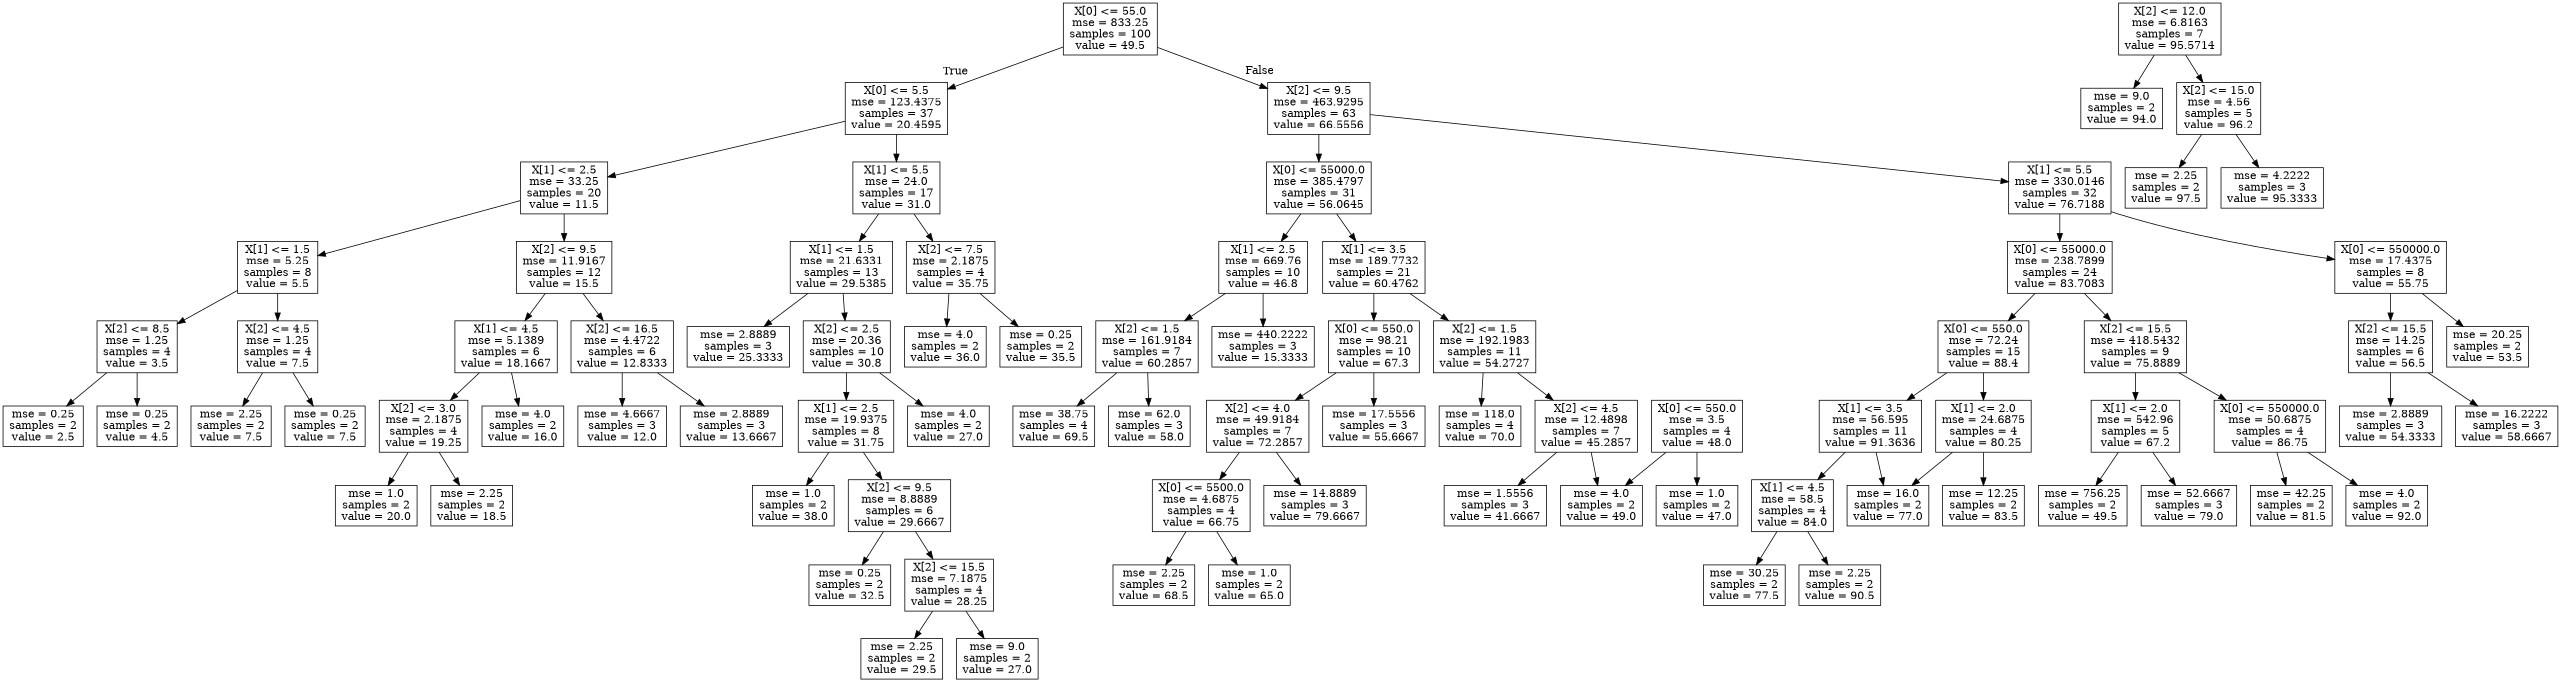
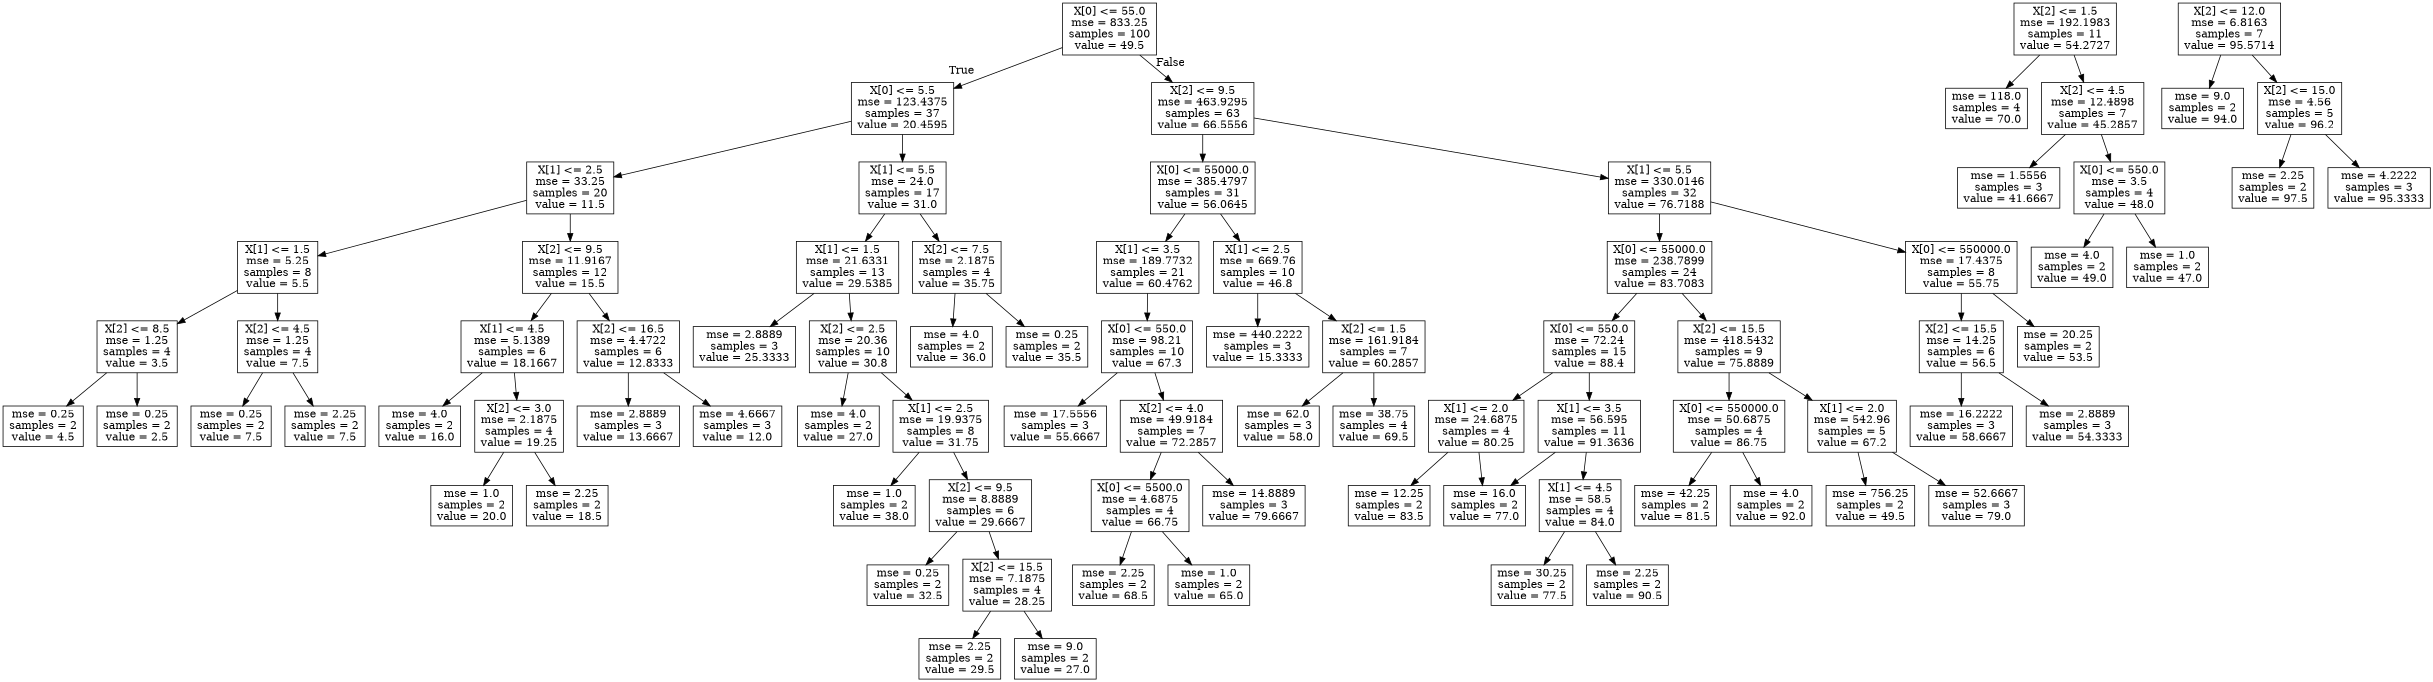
(1426, 305) -> none
(1594, 465) -> (2105, 144)
